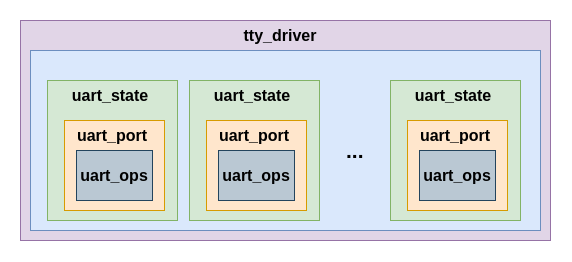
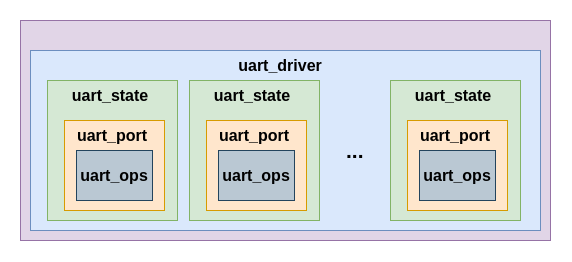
(281, 36) -> none
none -> (281, 66)
